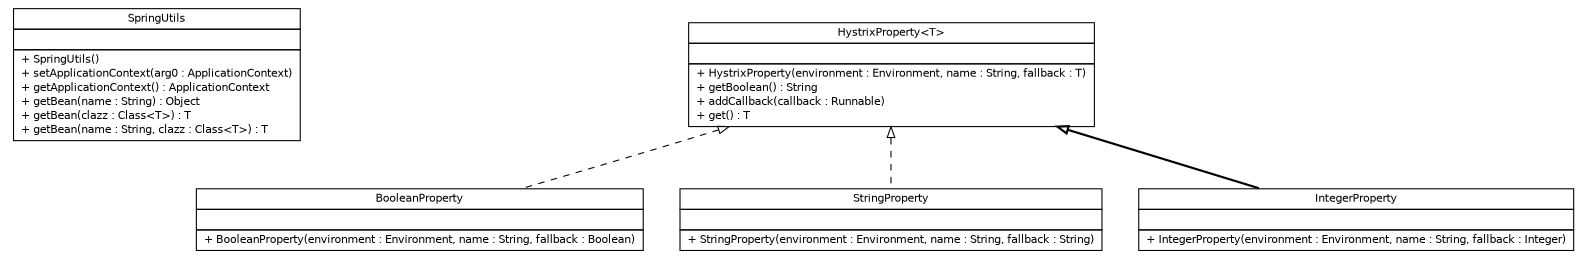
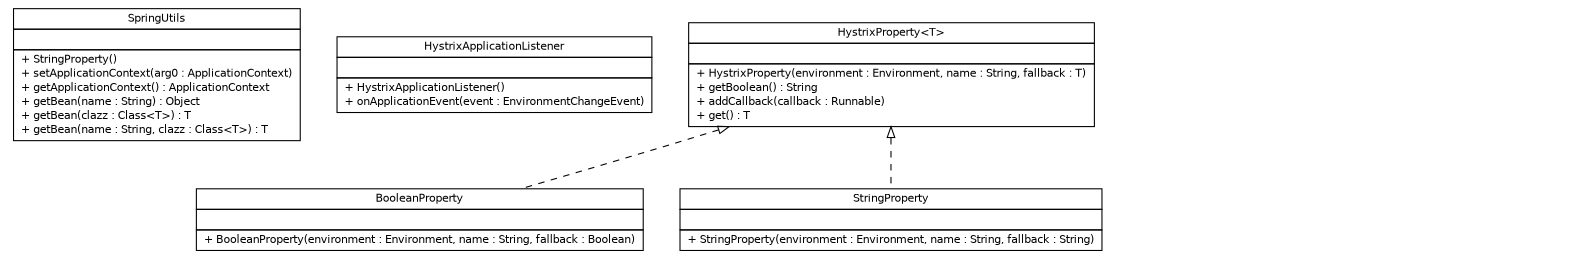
(61, 60) -> (69, 60)
none -> (494, 75)
(1356, 219) -> none
